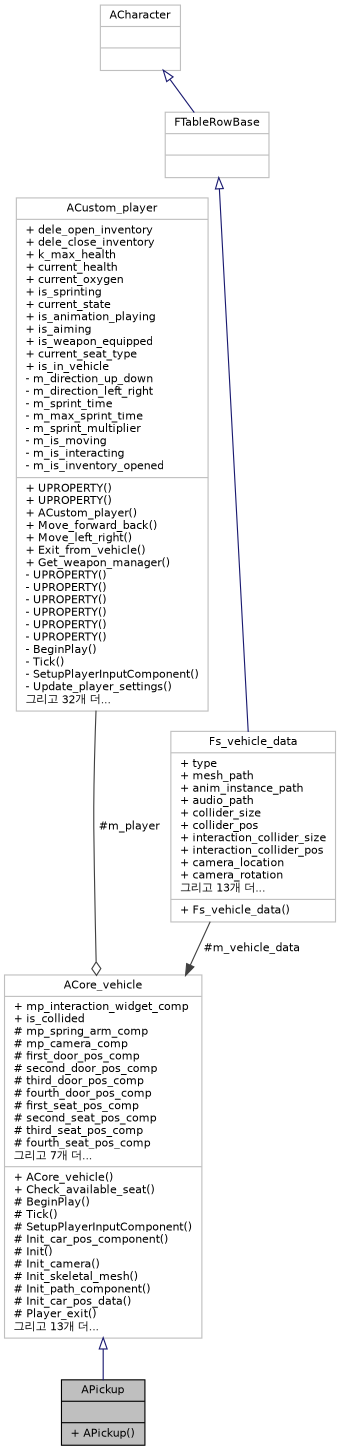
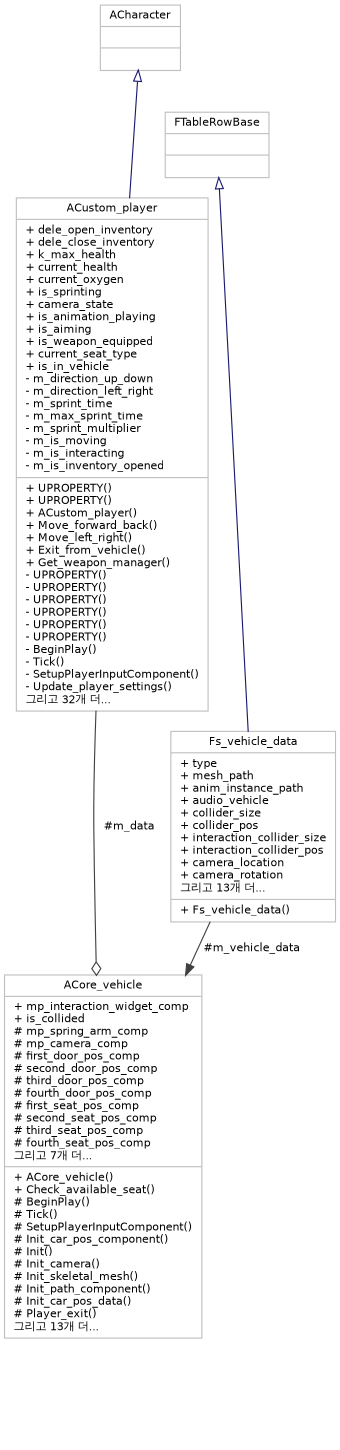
(182, 96) -> (134, 140)
(68, 304) -> (70, 304)
(217, 801) -> (224, 801)
(128, 827) -> (128, 827)
(103, 1413) -> none
